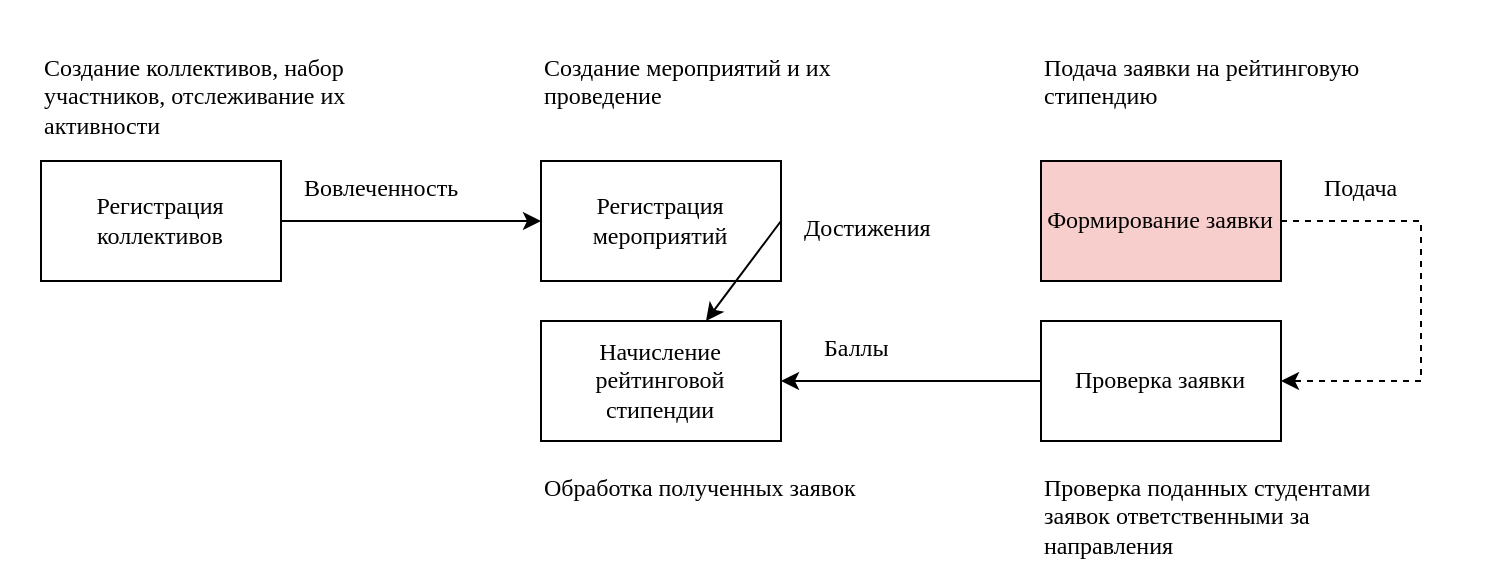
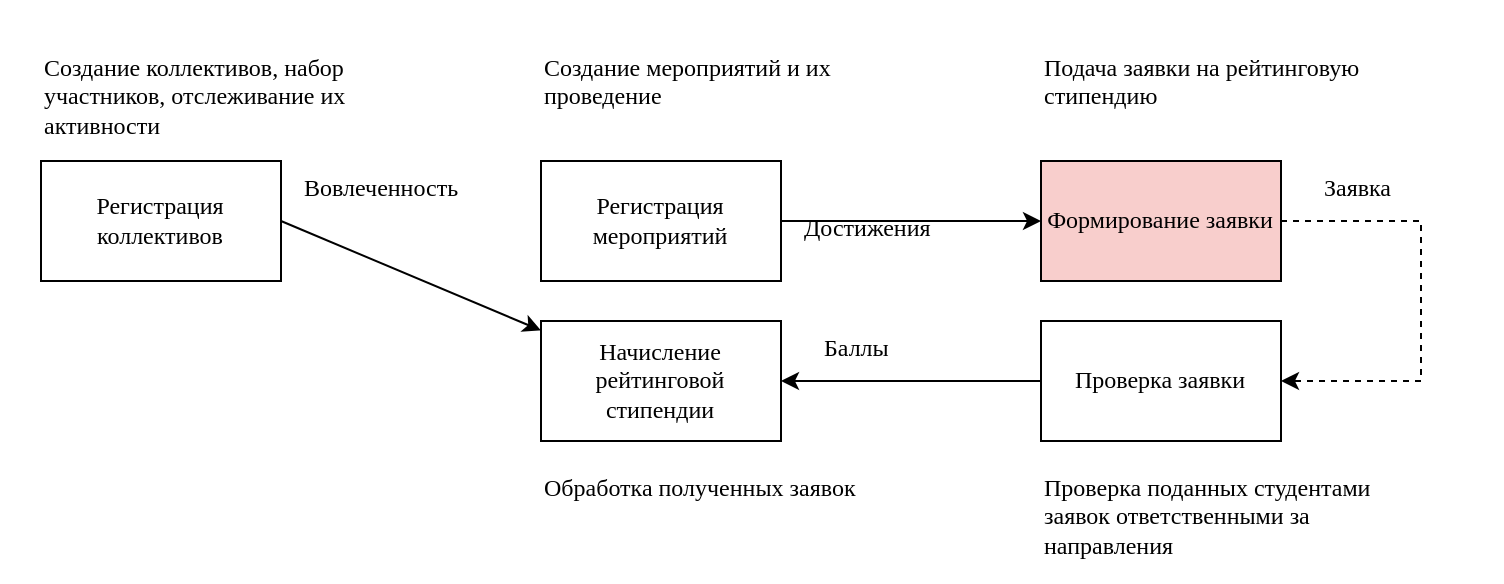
(1365, 189) -> (1365, 189)
(404, 221) -> (405, 273)
(747, 266) -> (904, 221)
